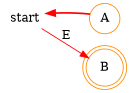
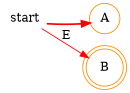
(73, 13) -> (64, 24)
